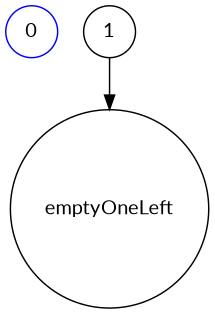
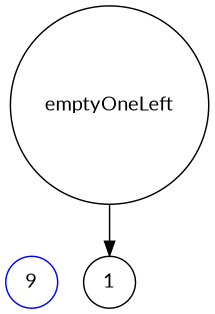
(32, 32) -> (32, 282)
(110, 76) -> (110, 223)
